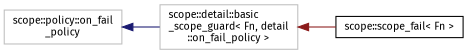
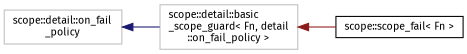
(63, 27) -> (63, 27)
